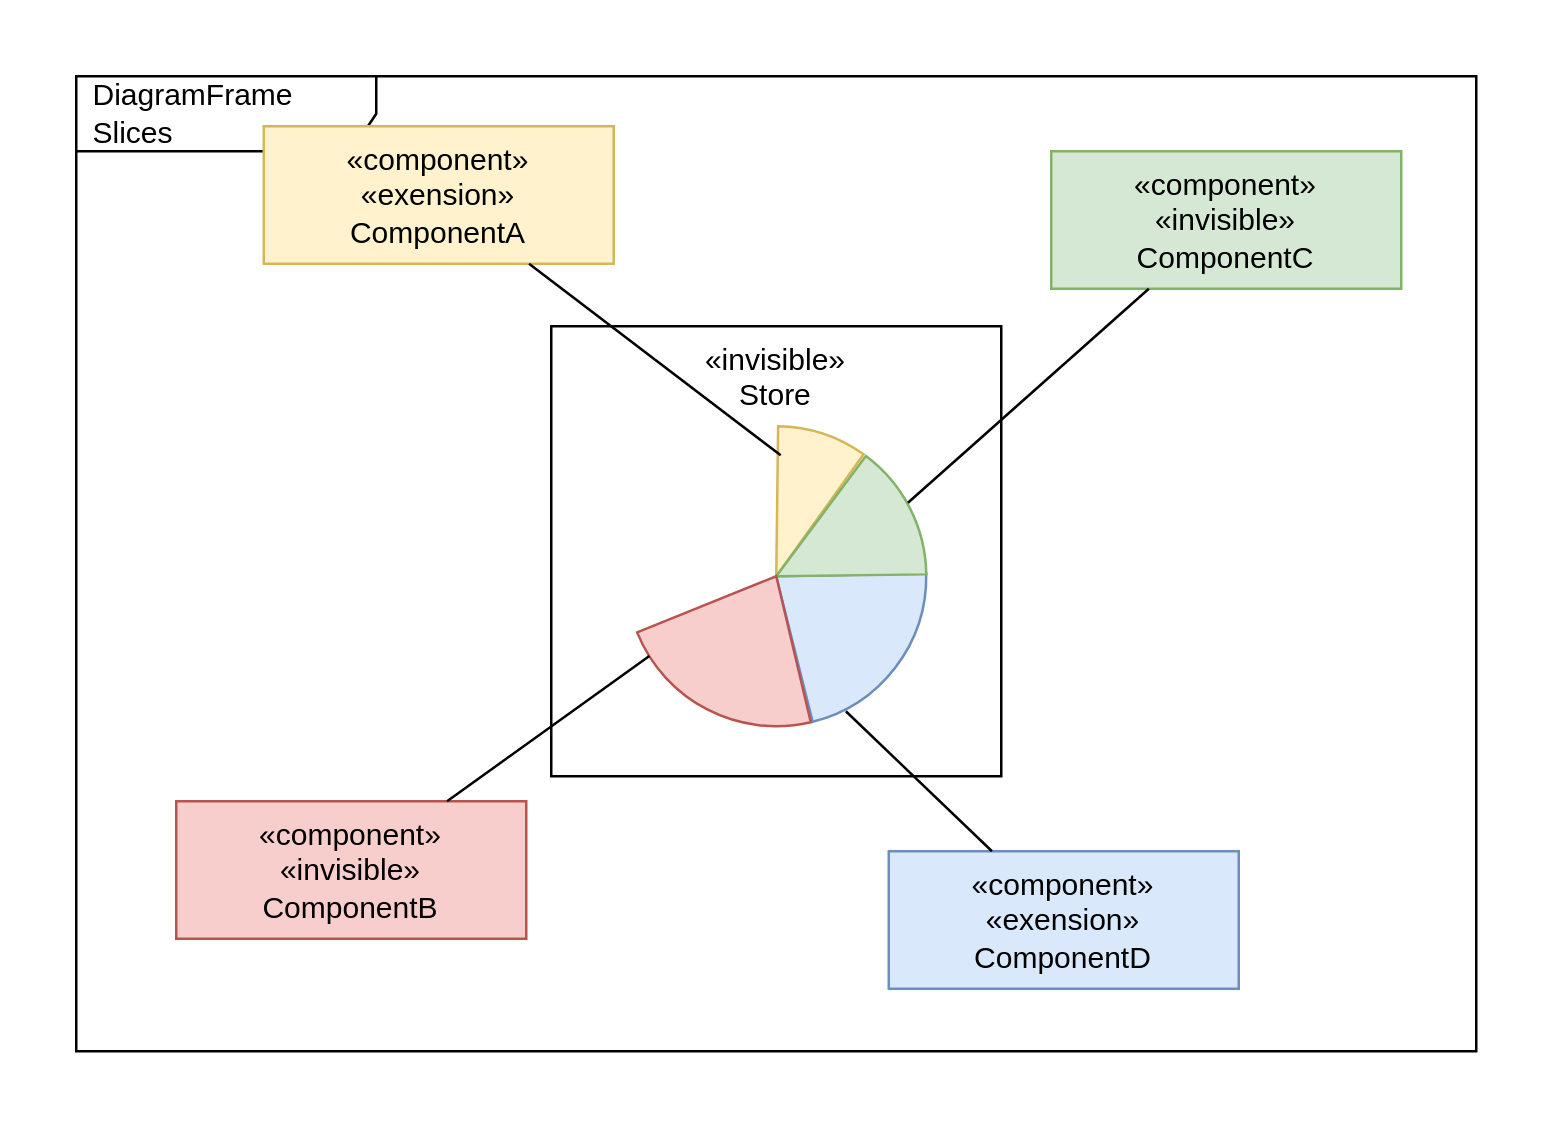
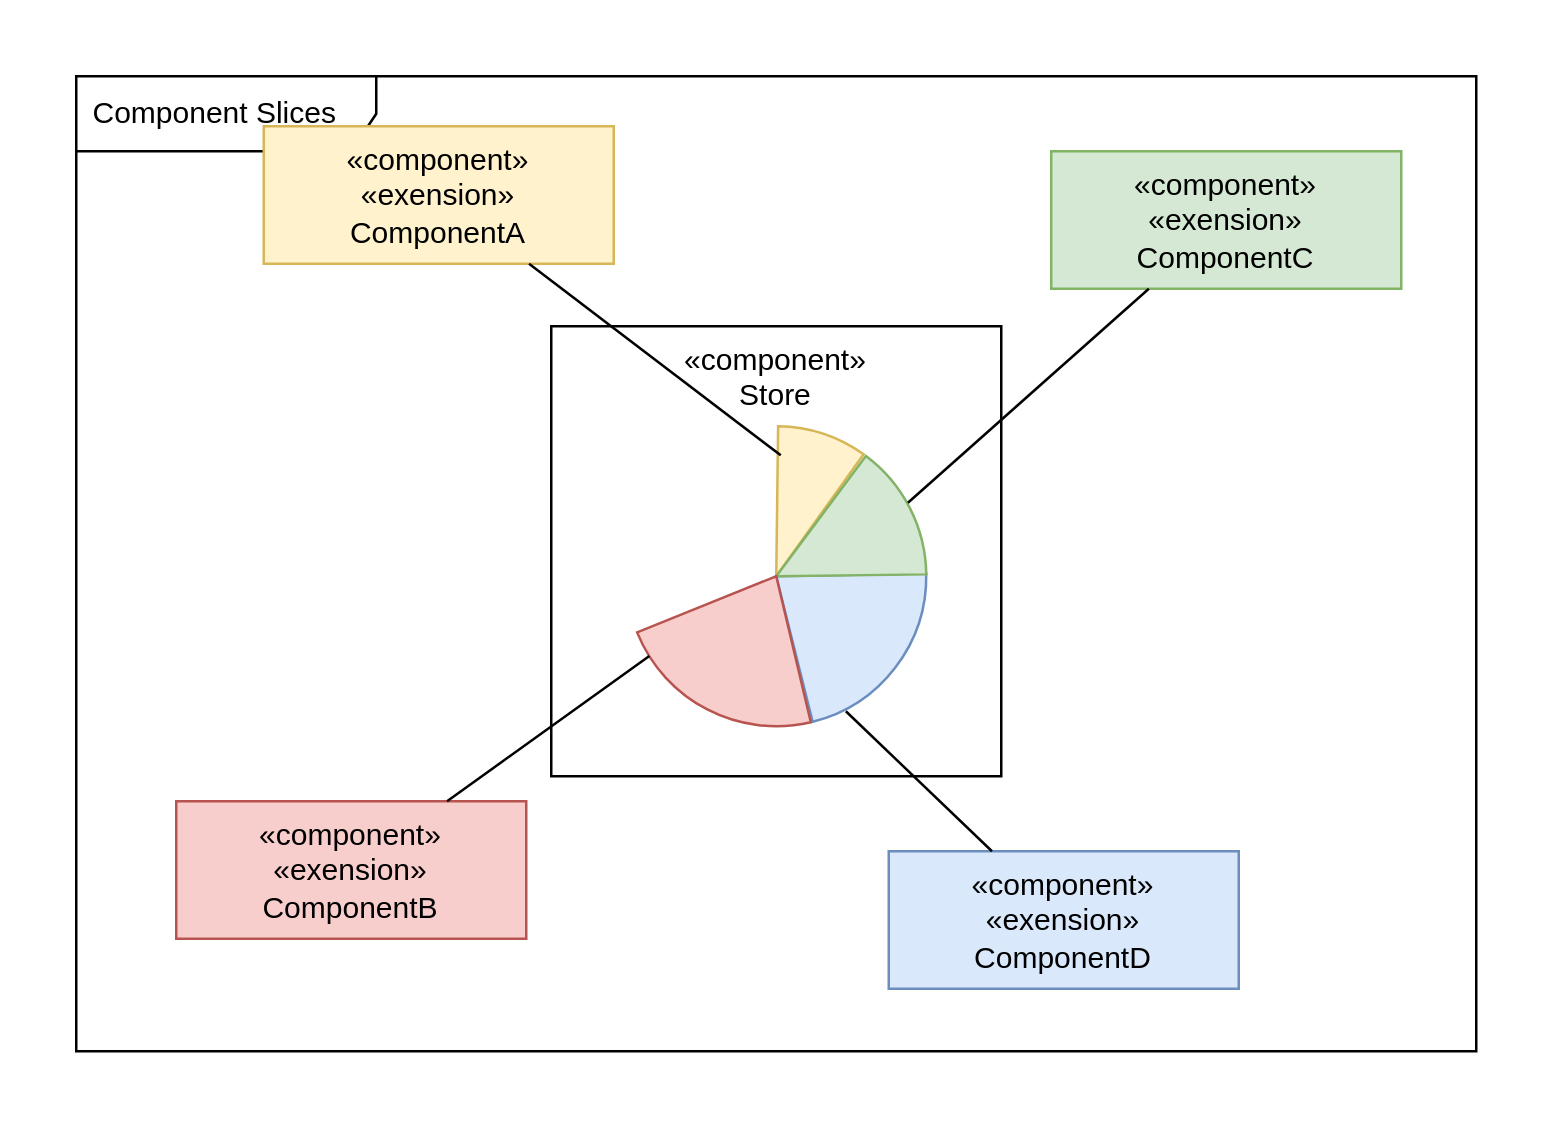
(235, 114) -> (216, 114)
(1226, 221) -> (1226, 221)
(776, 380) -> (776, 380)
(351, 871) -> (351, 871)
